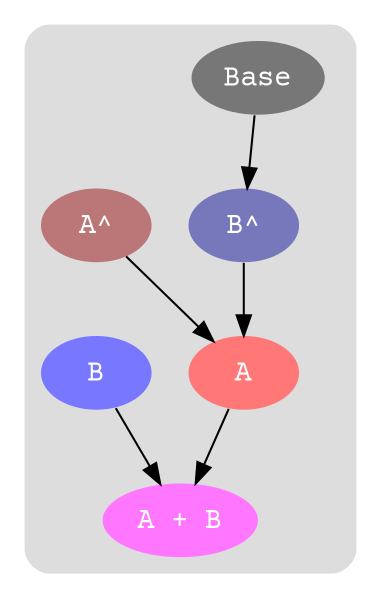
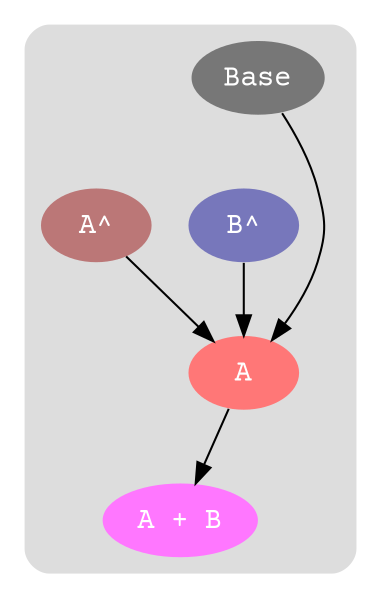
(252, 142) -> (324, 219)
(96, 373) -> none
